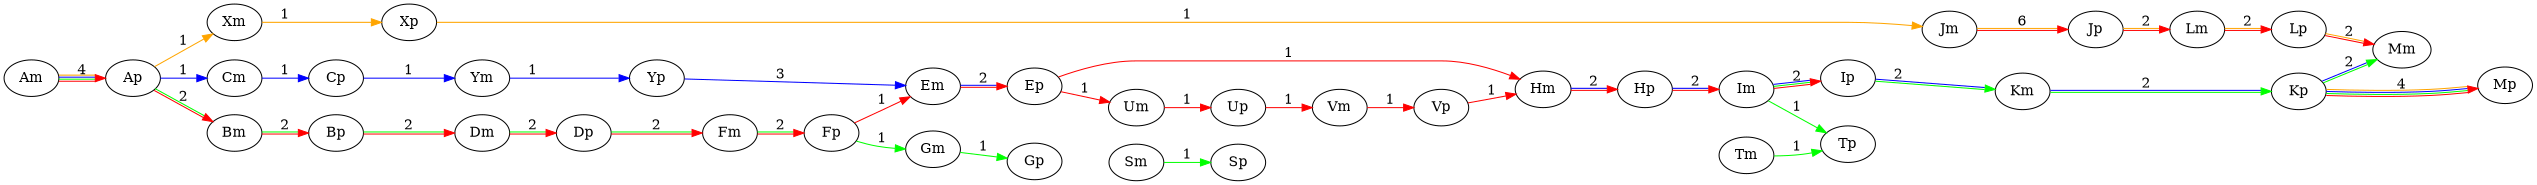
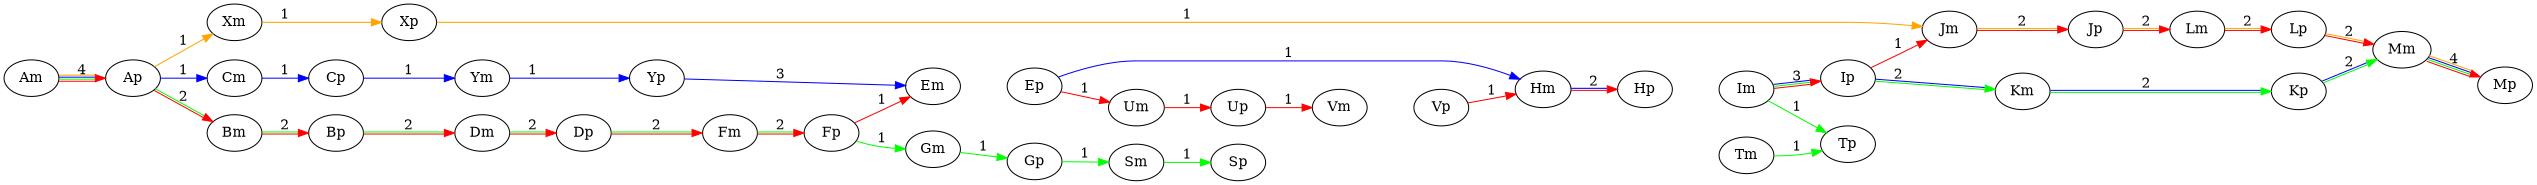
(2023, 22) -> (2023, 22)
none -> (1894, 56)
(1284, 61) -> (1284, 61)
(1797, 77) -> (1797, 77)
(979, 86) -> none
(1691, 89) -> none
(2397, 93) -> (2449, 66)
(1385, 108) -> none
none -> (1080, 162)
